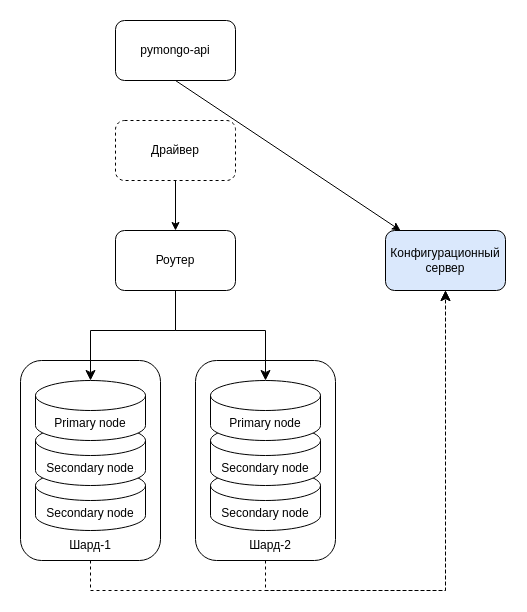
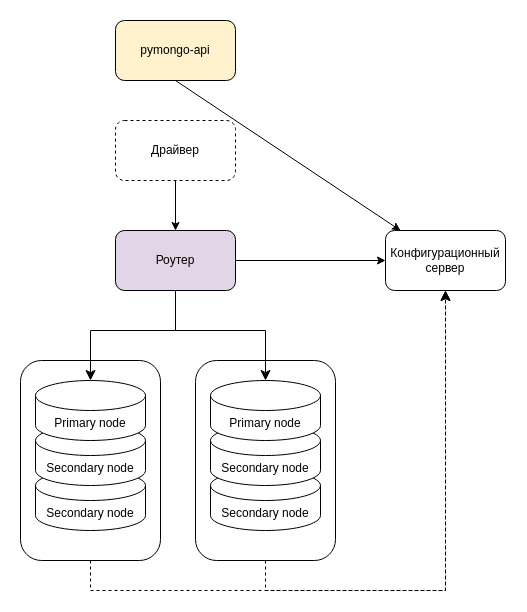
(176, 51) -> (176, 51)
(176, 261) -> (176, 261)
none -> (307, 261)
(446, 261) -> (446, 261)
(91, 546) -> none
(271, 546) -> none
